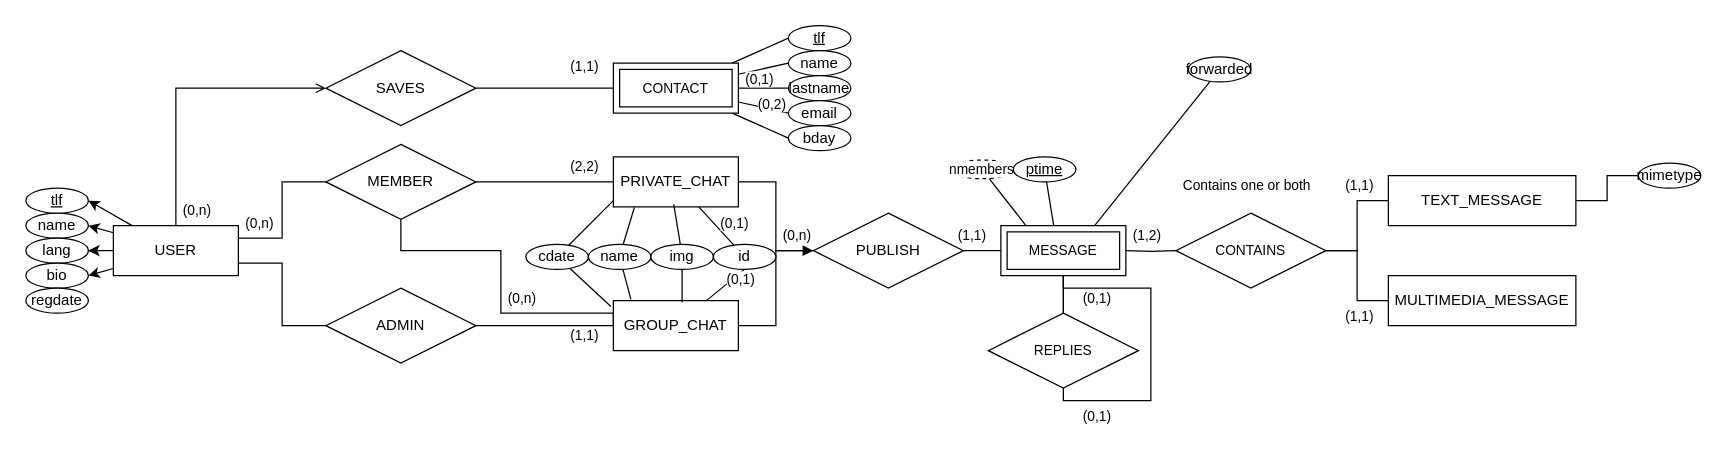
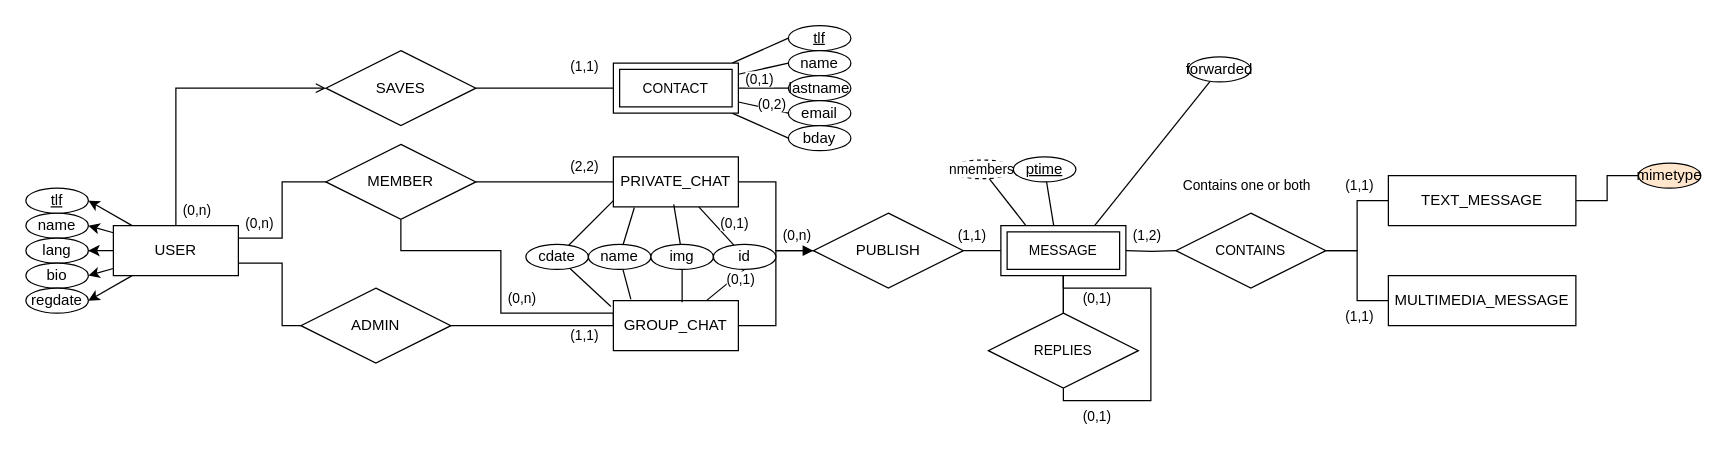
(1669, 176) -> (1669, 176)
none -> (113, 286)
(401, 326) -> (376, 326)
